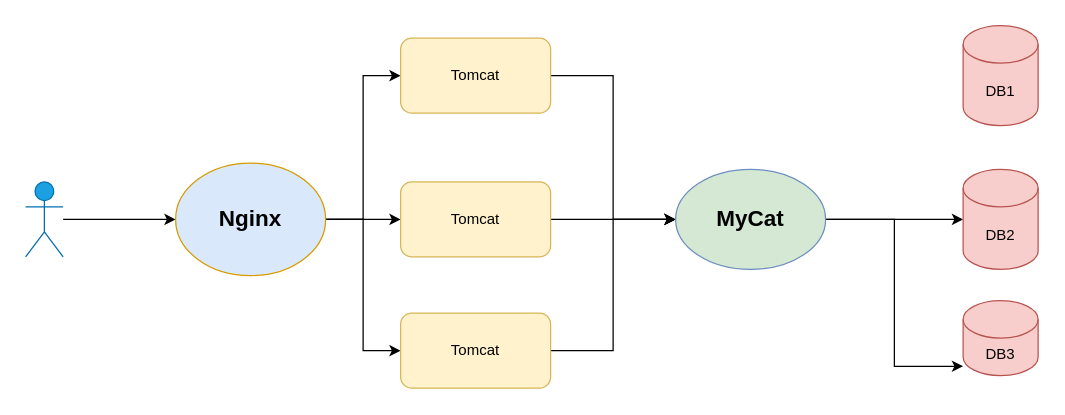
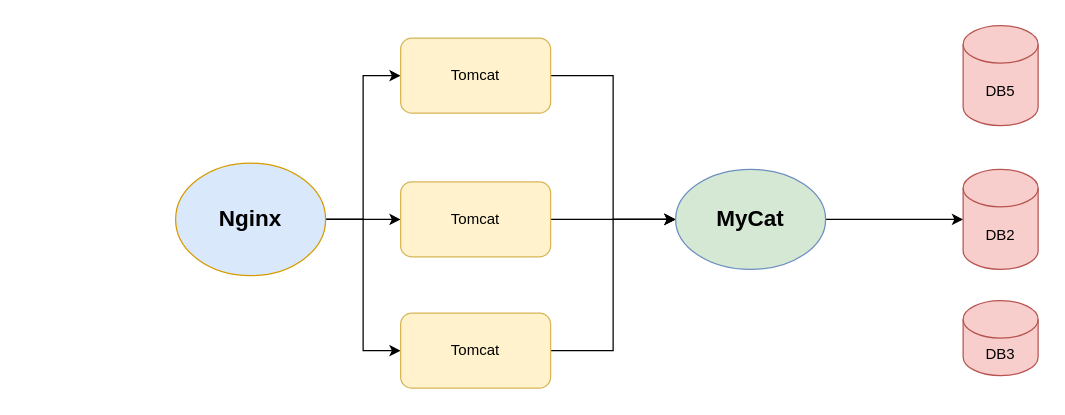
(1001, 92) -> (1001, 92)
(44, 219) -> none
(115, 219) -> none
(894, 324) -> none
